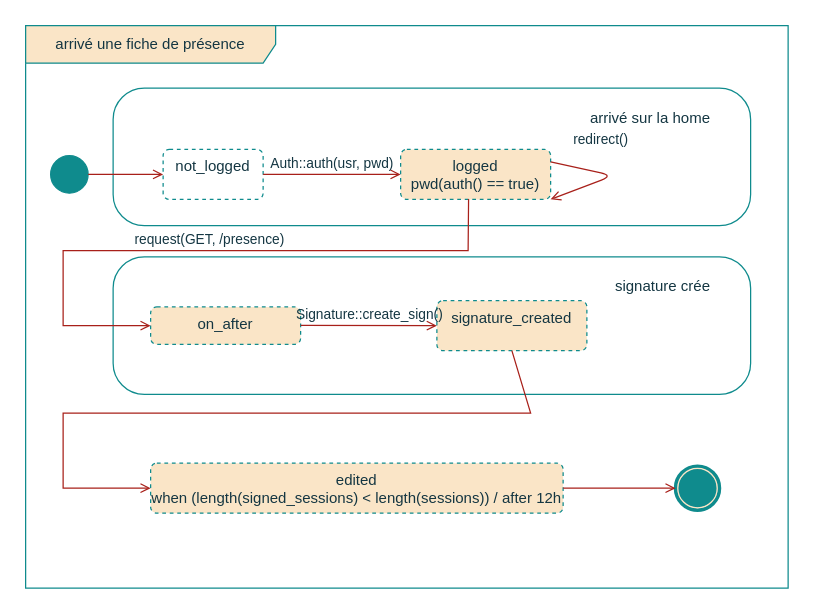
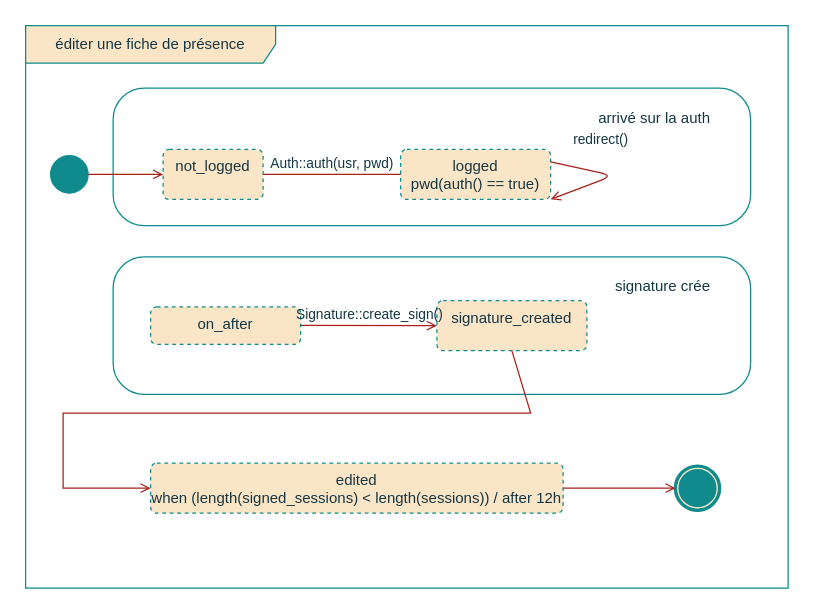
(151, 44) -> (151, 44)
(645, 118) -> (645, 118)
(213, 174) -> (213, 174)
(395, 174) -> (396, 174)
(212, 251) -> none
